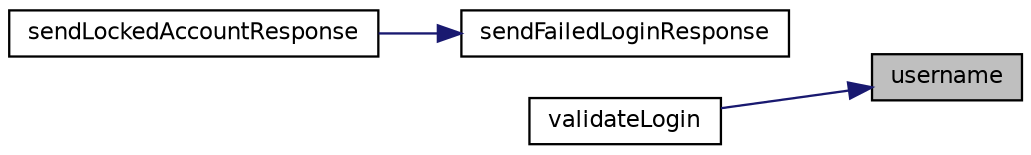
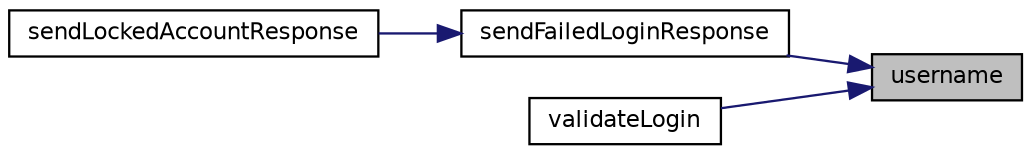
none -> (818, 60)
